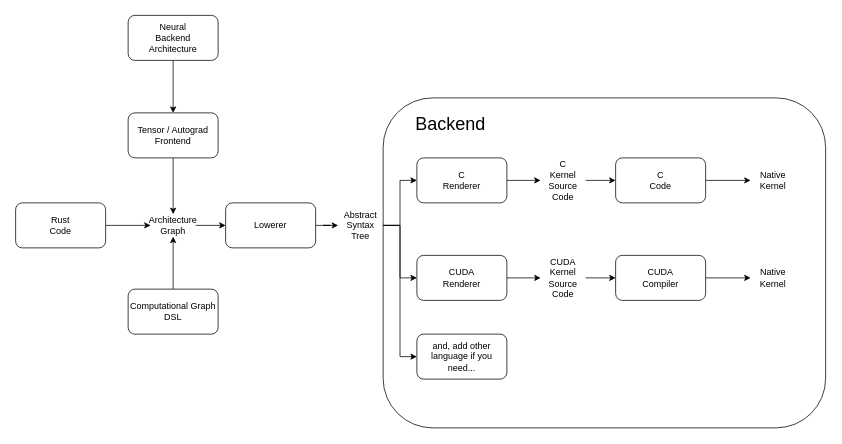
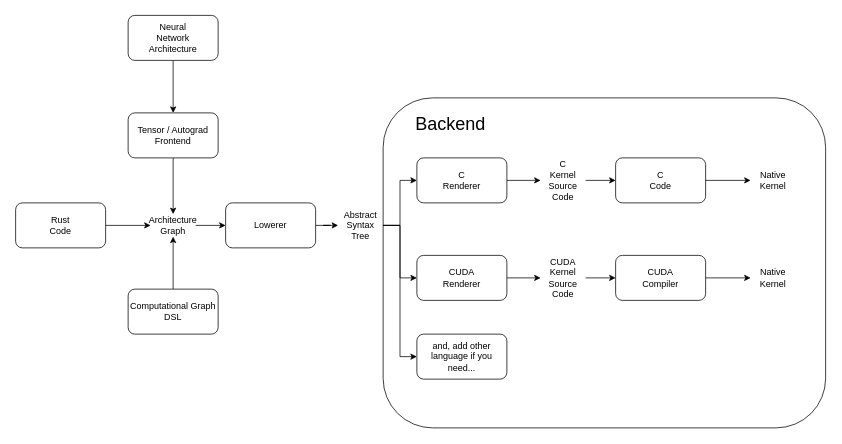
(173, 38) -> (173, 38)
